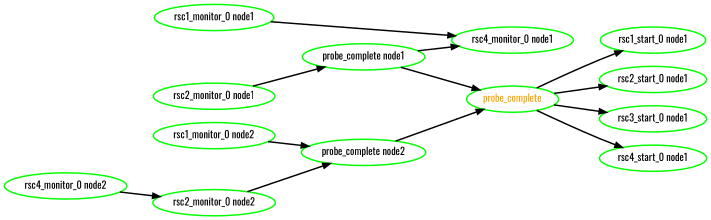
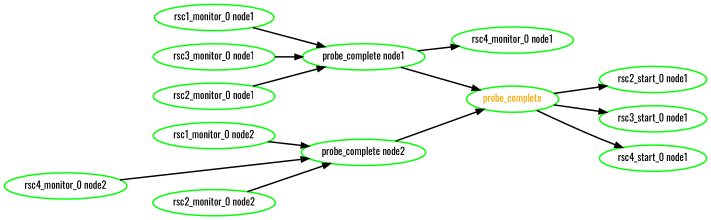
(359, 28) -> (285, 36)
(653, 40) -> none
none -> (214, 57)
(136, 194) -> (211, 170)
